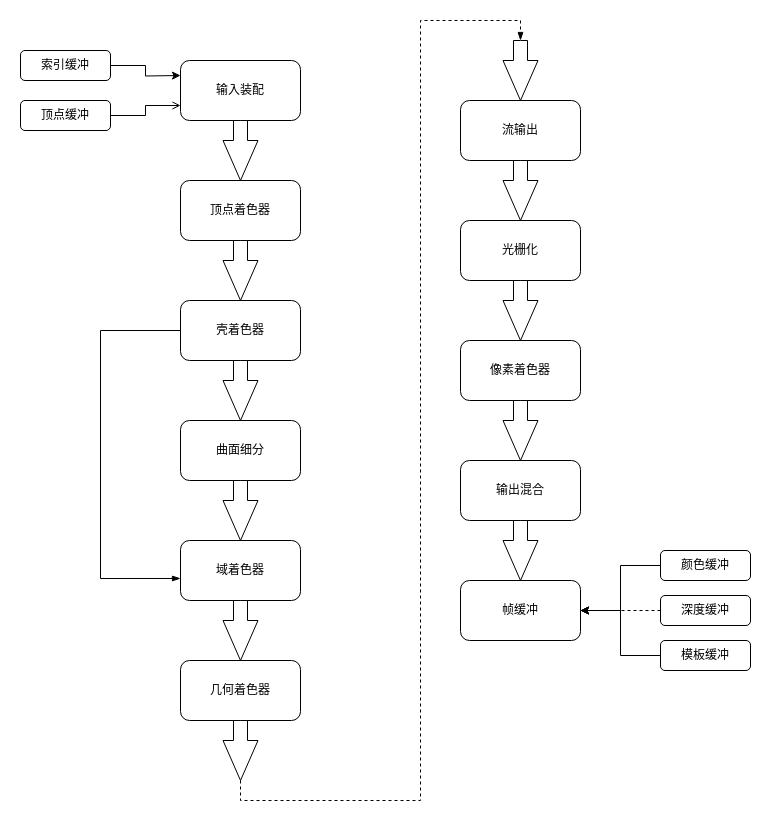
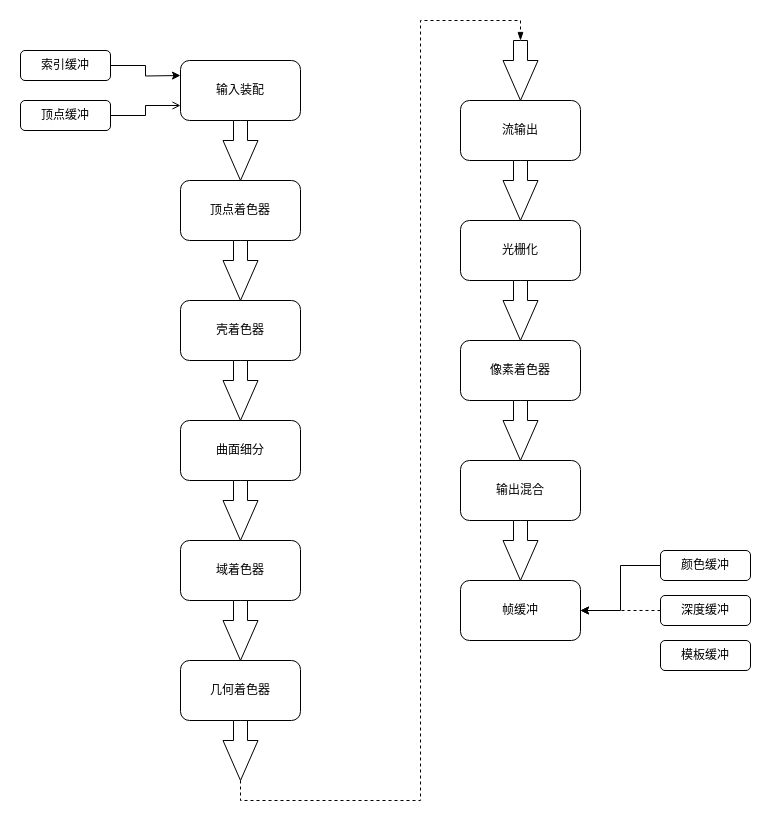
(101, 450) -> none
(621, 654) -> none
